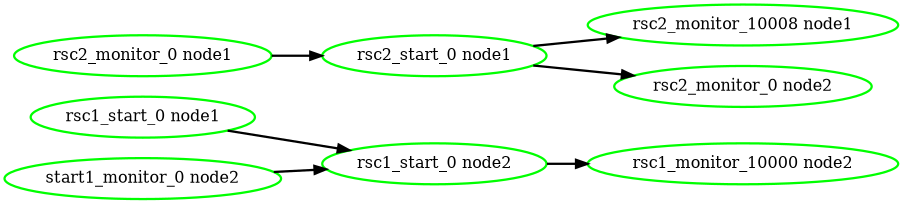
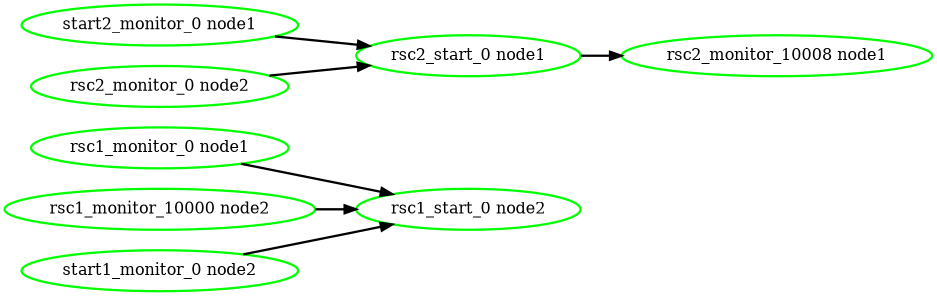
(143, 56) -> (160, 25)
(578, 70) -> (314, 71)
(143, 117) -> (160, 148)
(561, 164) -> (330, 209)
